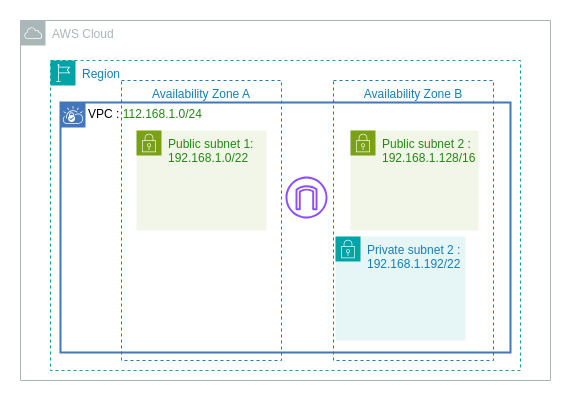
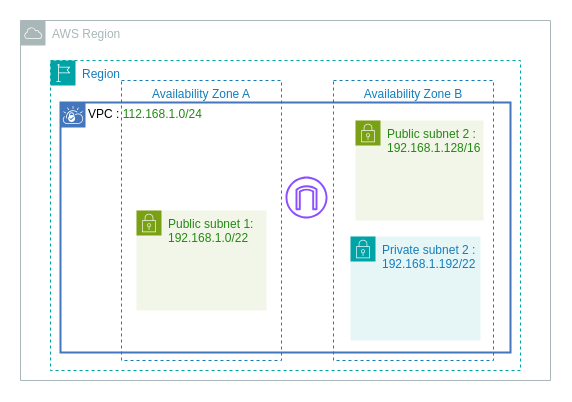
(80, 35) -> (83, 35)
(202, 181) -> (202, 261)
(415, 181) -> (420, 171)
(401, 289) -> (416, 289)
